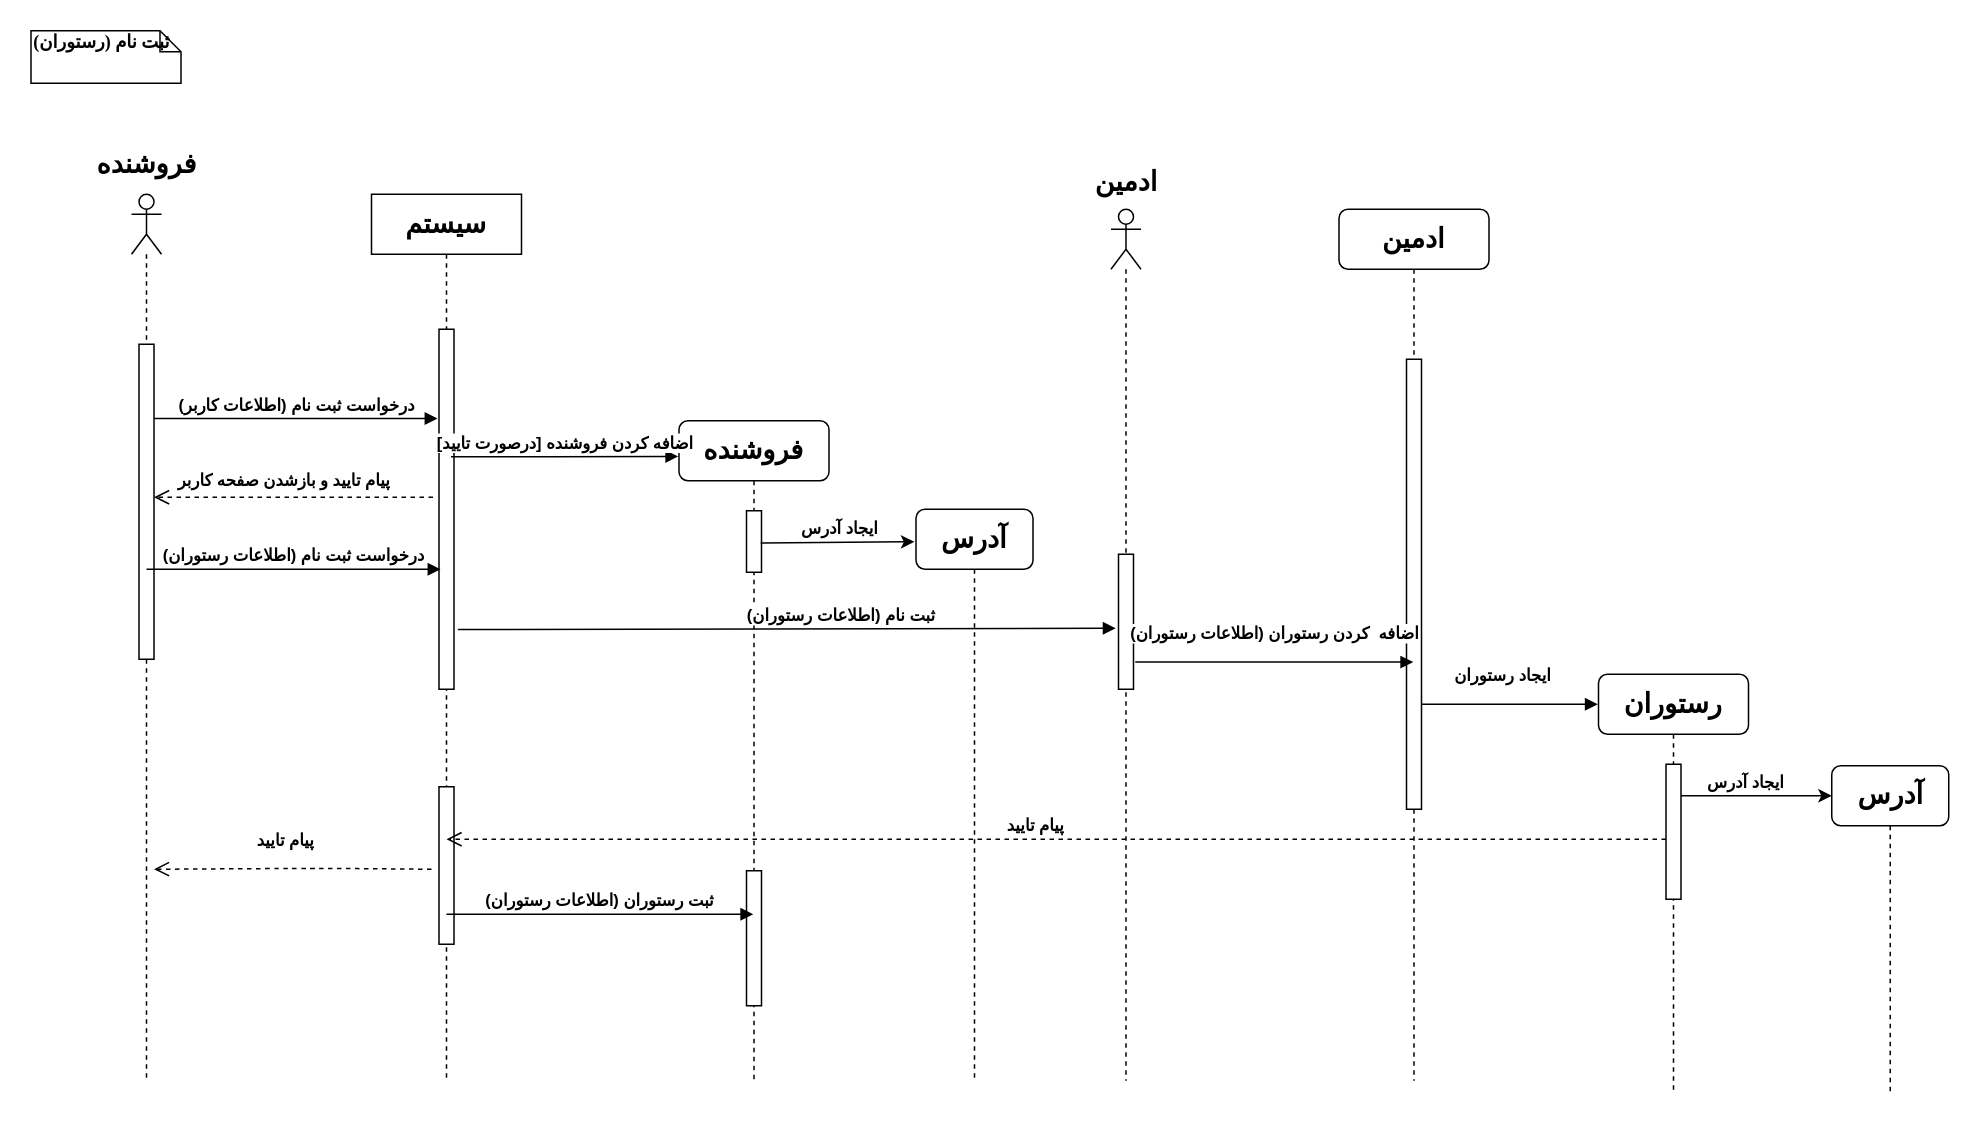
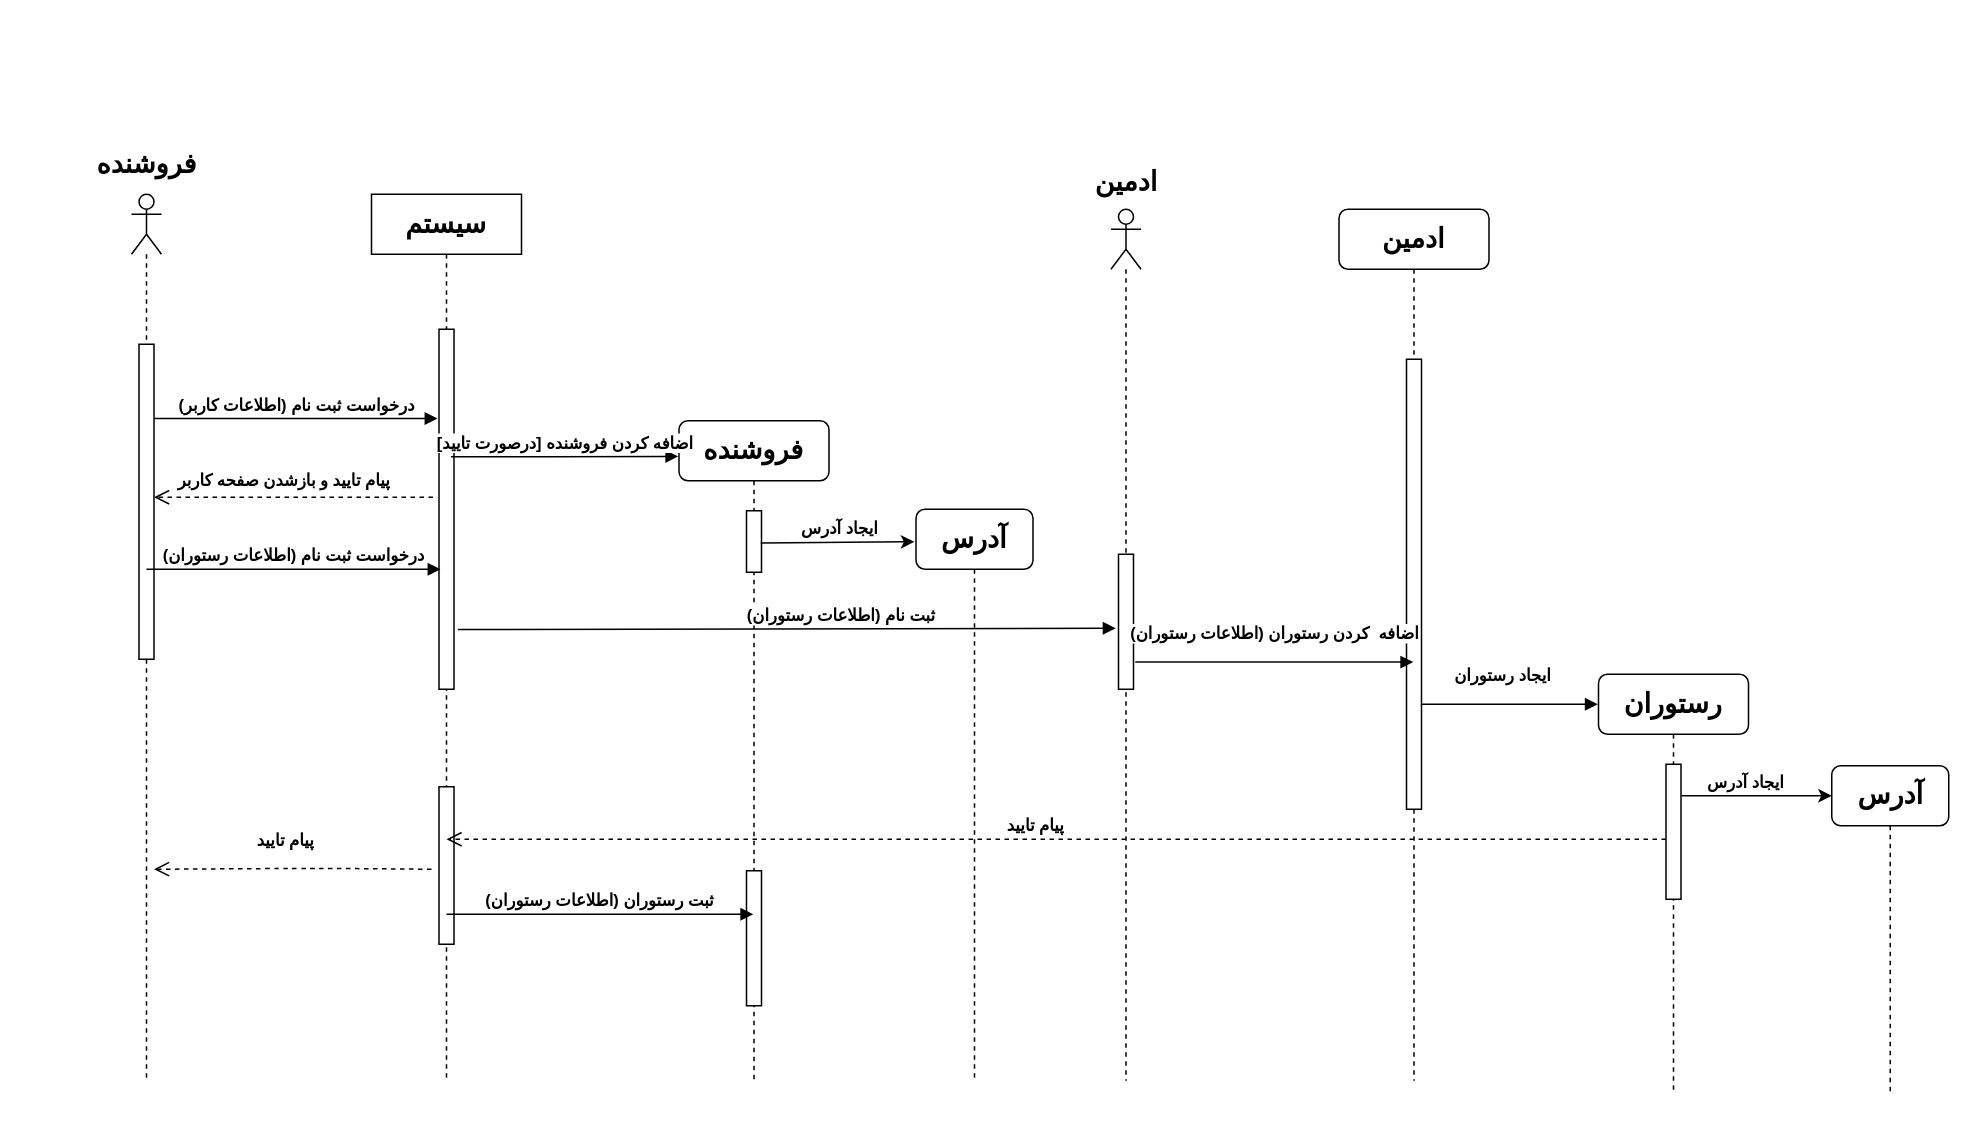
(106, 57) -> none
